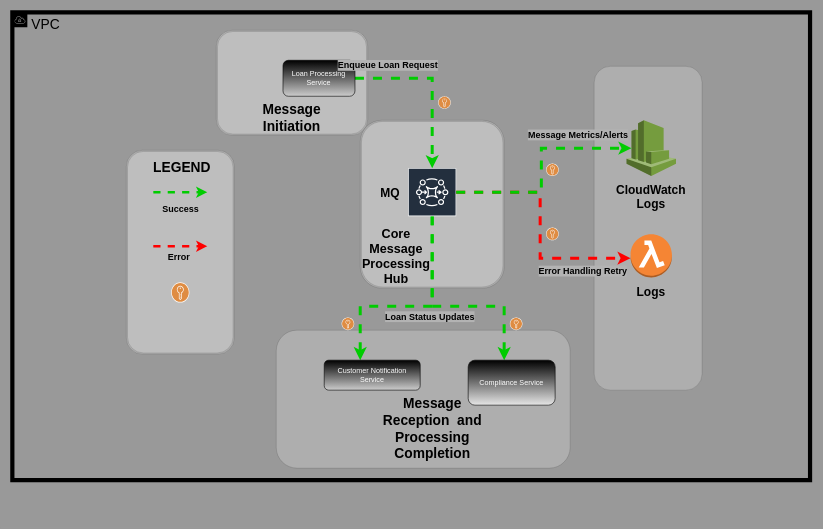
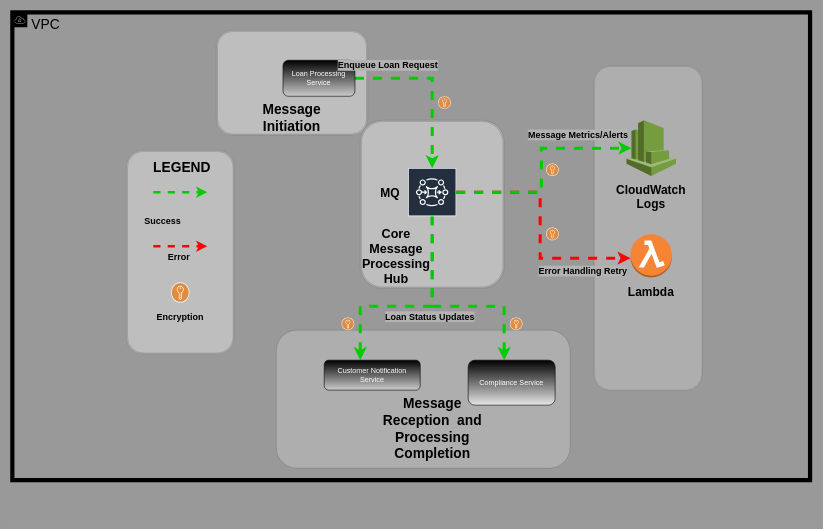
(182, 209) -> (164, 221)
(651, 291) -> (651, 291)
none -> (180, 317)
